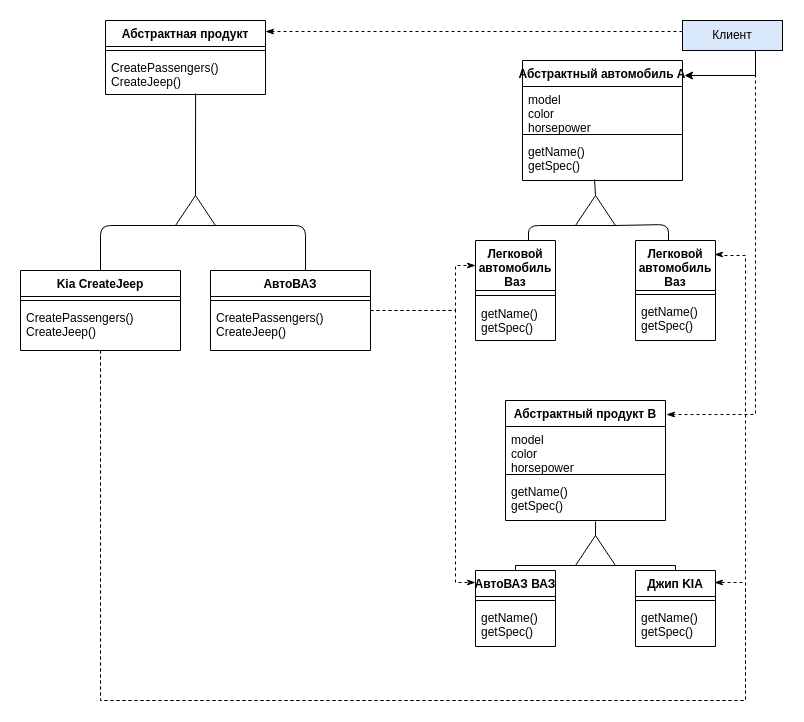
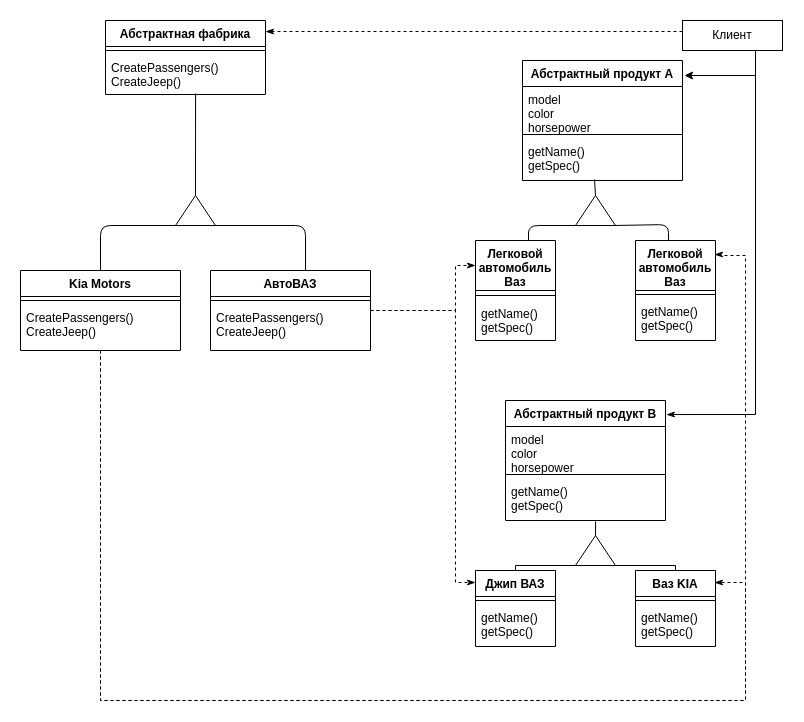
(185, 34) -> (185, 34)
(733, 36) -> (733, 36)
(602, 74) -> (602, 74)
(100, 284) -> (100, 284)
(756, 286) -> (756, 286)
(515, 584) -> (515, 584)
(675, 584) -> (675, 584)
